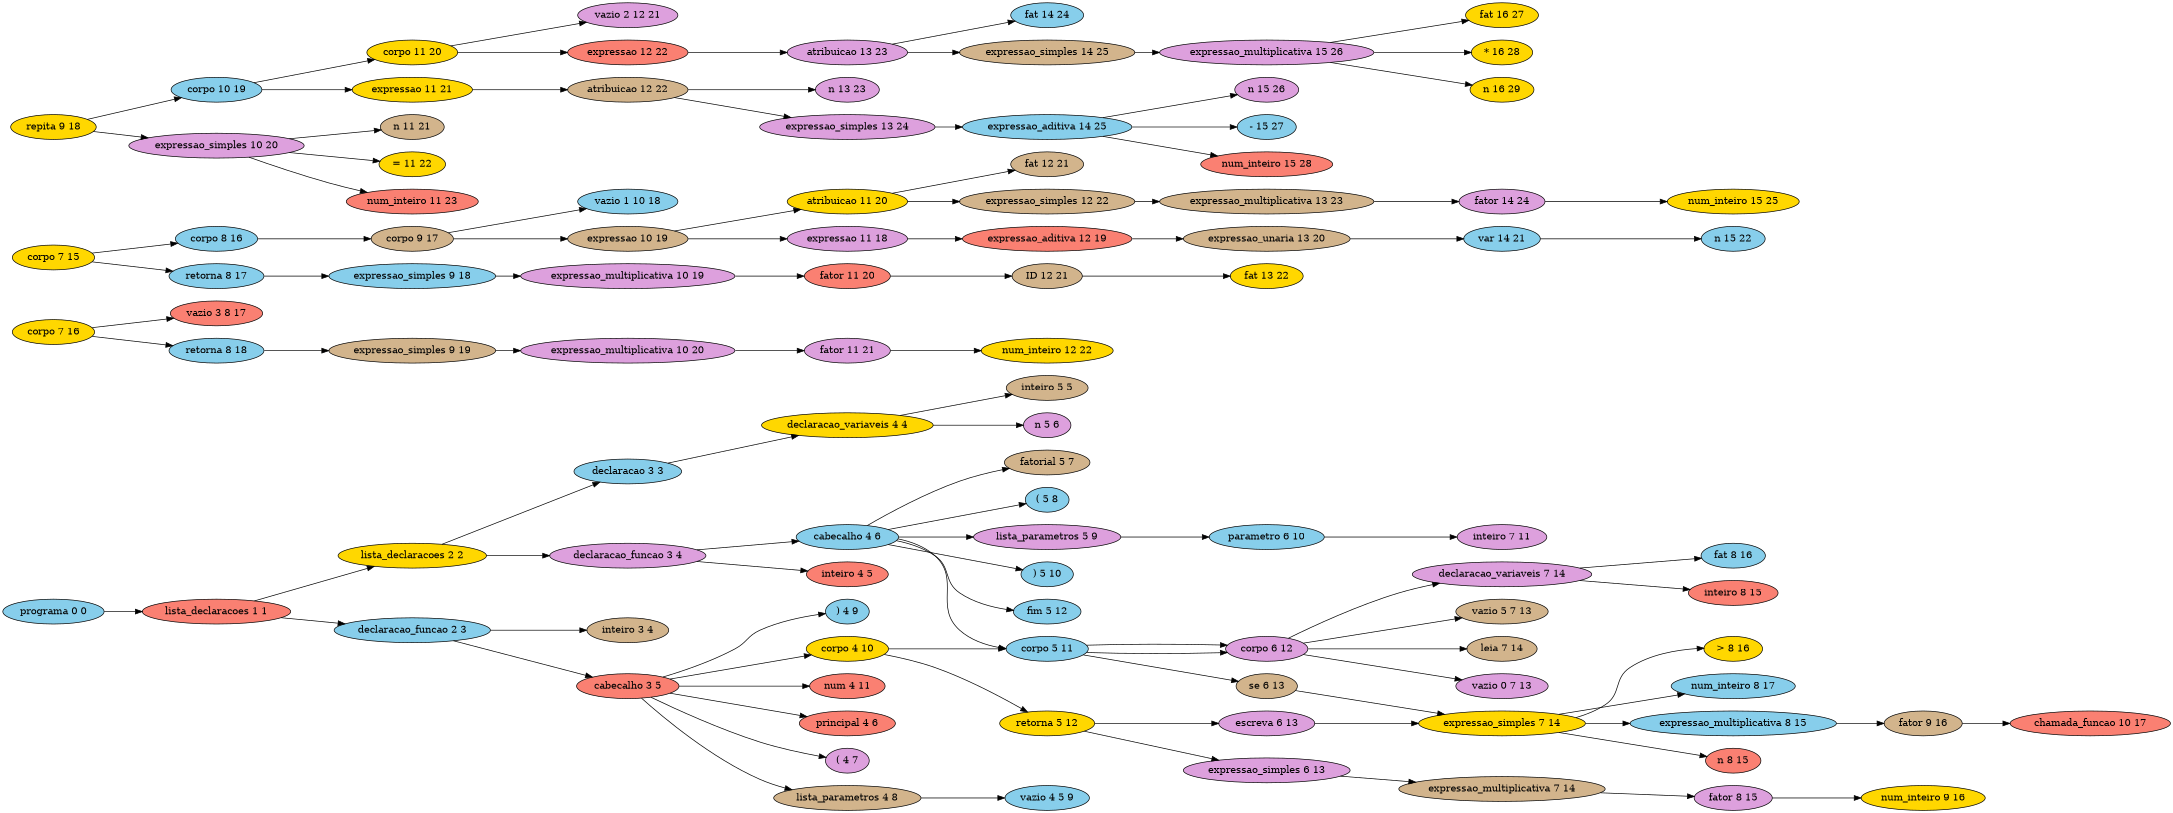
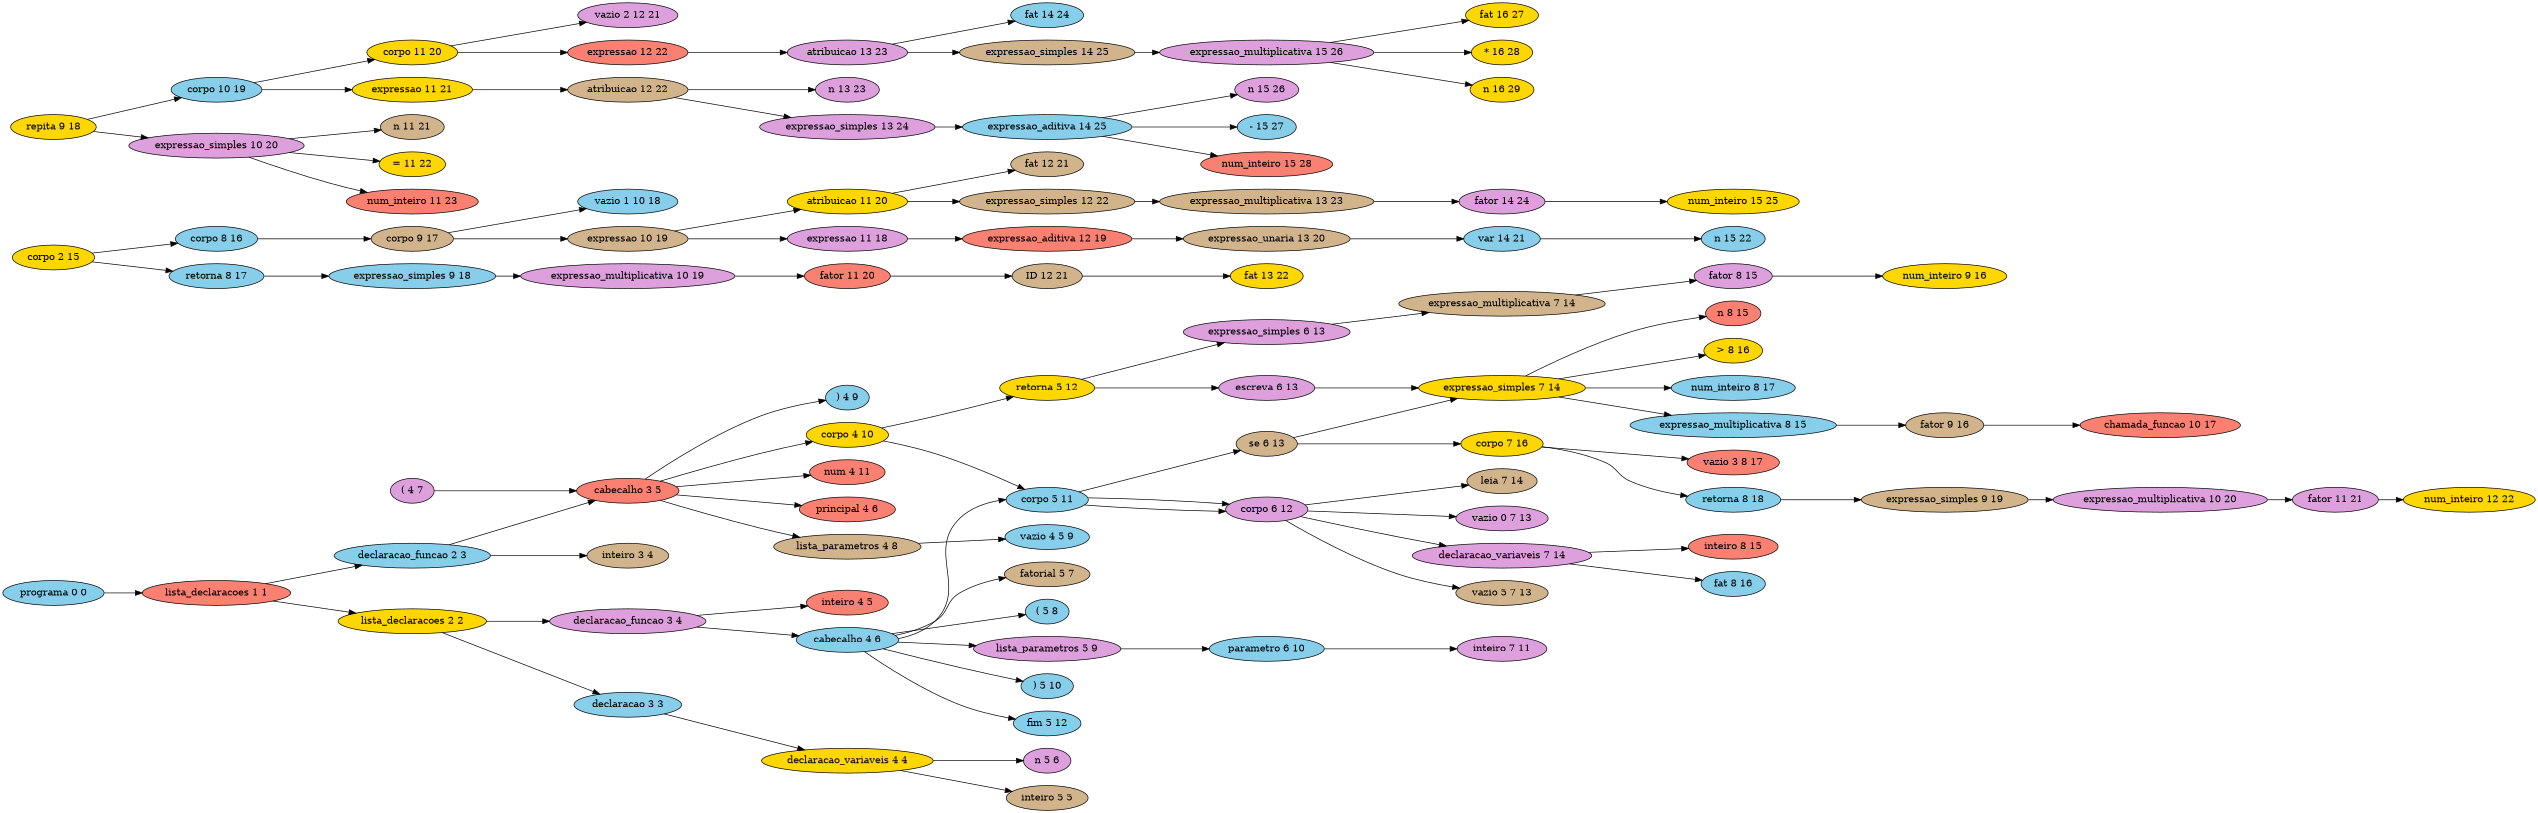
(53, 257) -> (53, 257)
none -> (1375, 444)
(733, 733) -> (502, 491)
